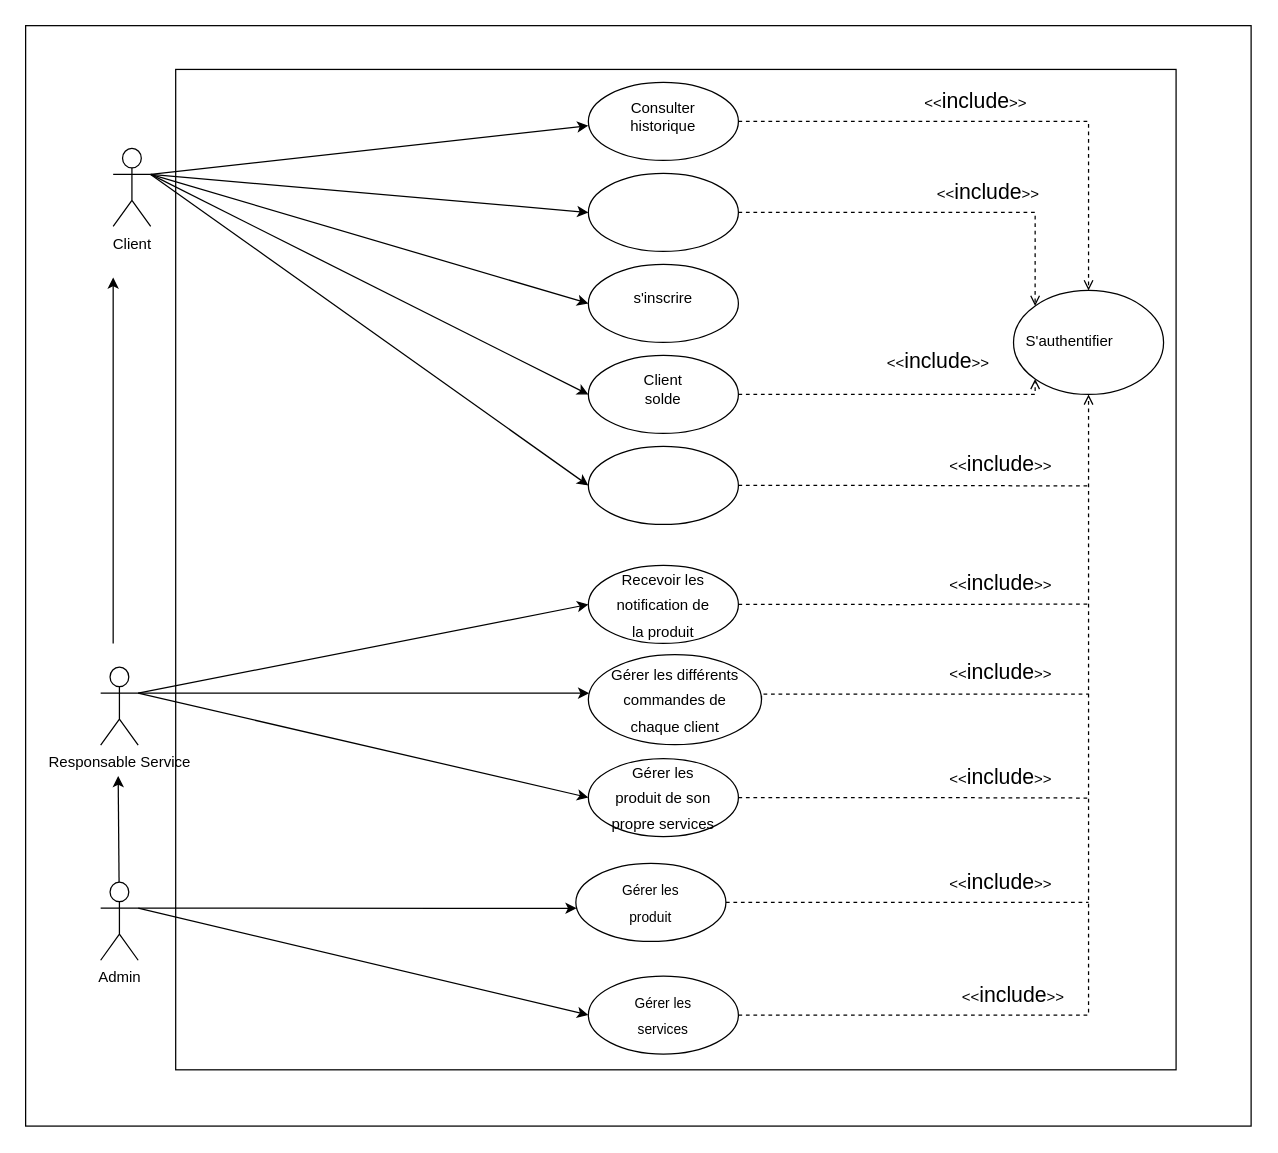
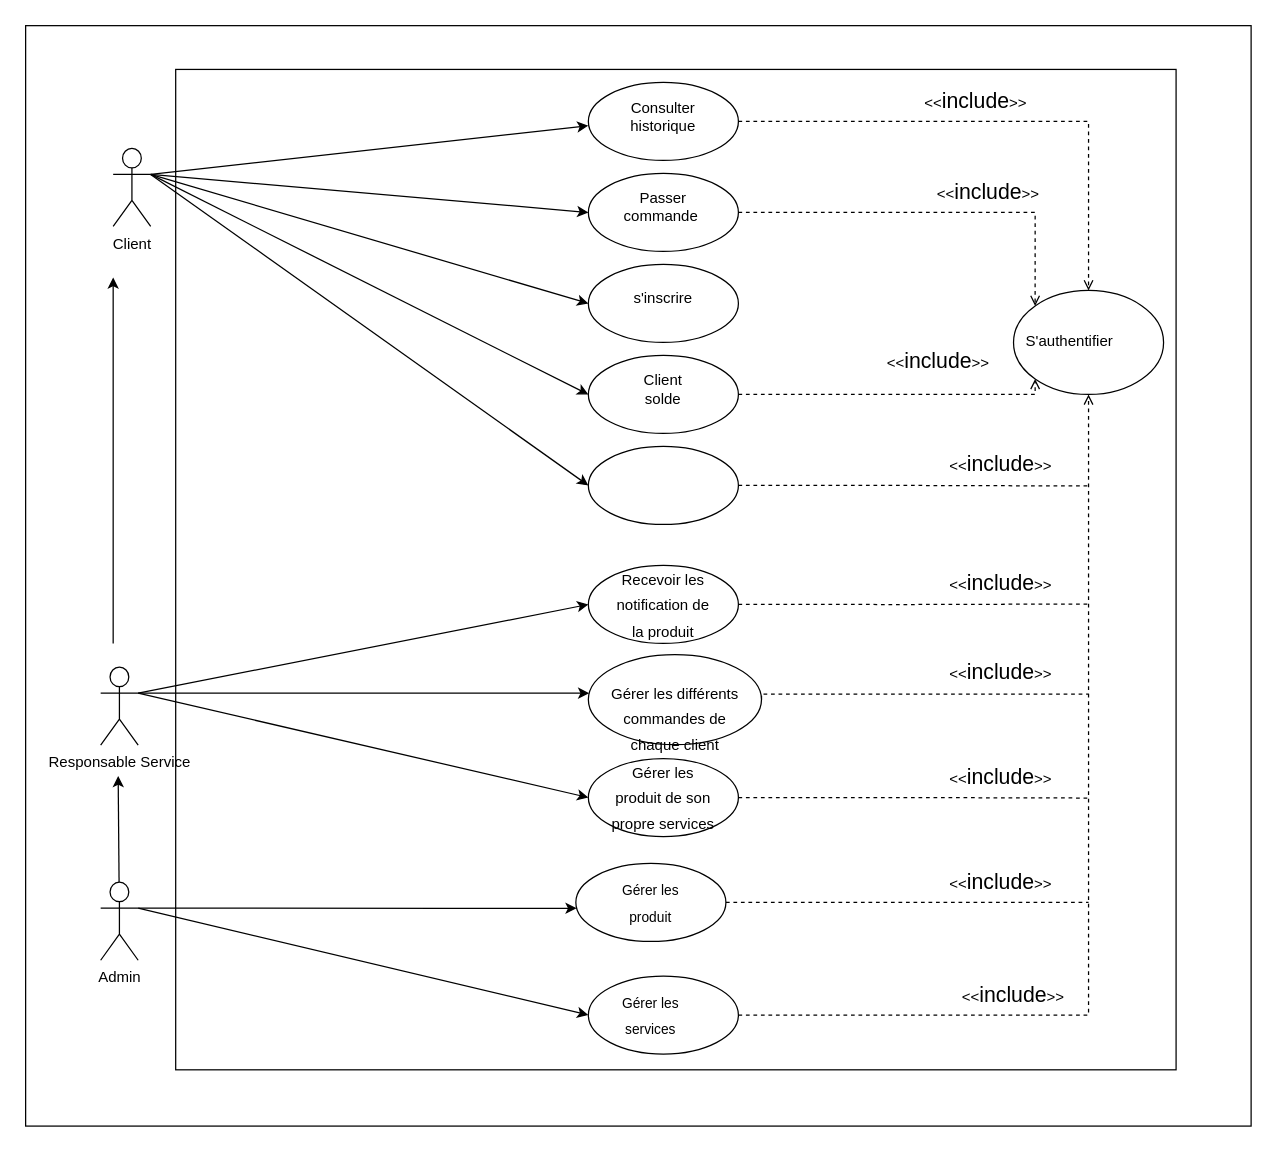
none -> (663, 207)
(675, 699) -> (675, 718)
(663, 1015) -> (651, 1015)
